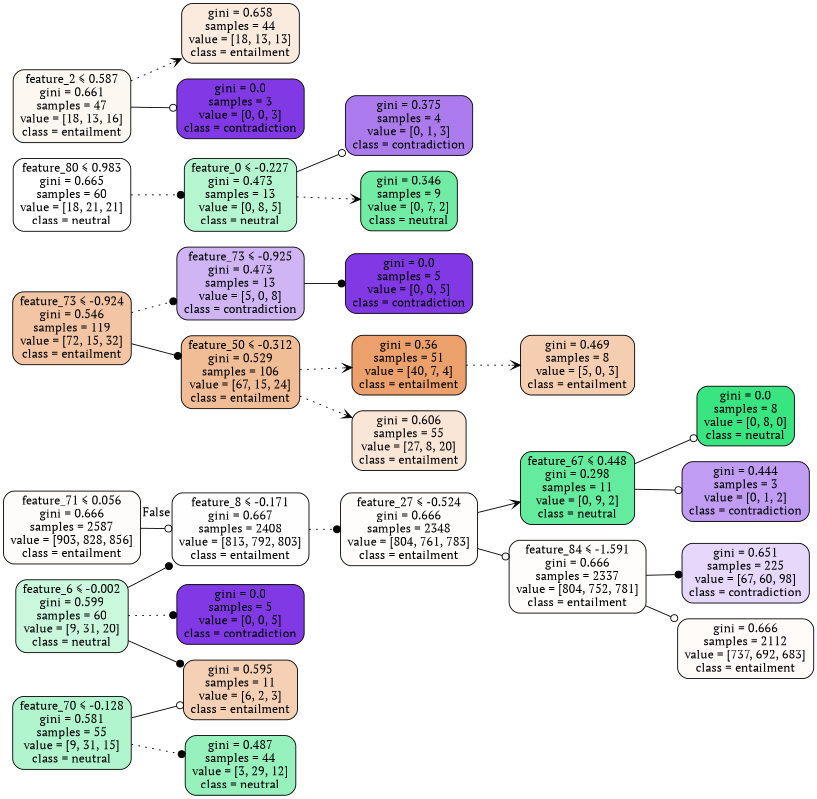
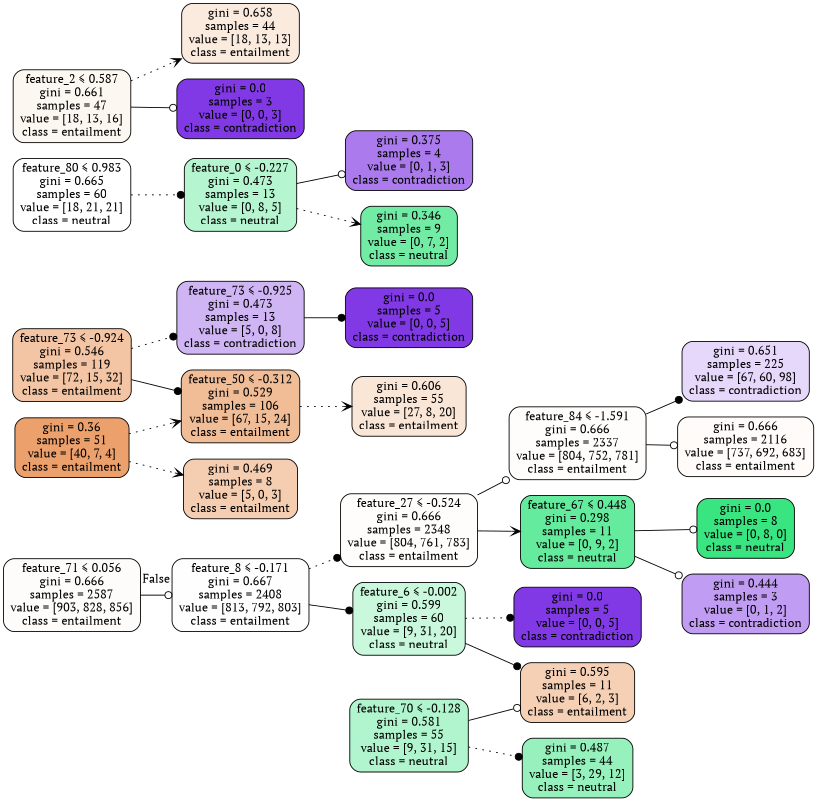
(321, 369) -> (151, 428)
(147, 578) -> (327, 607)
(746, 642) -> (746, 440)
